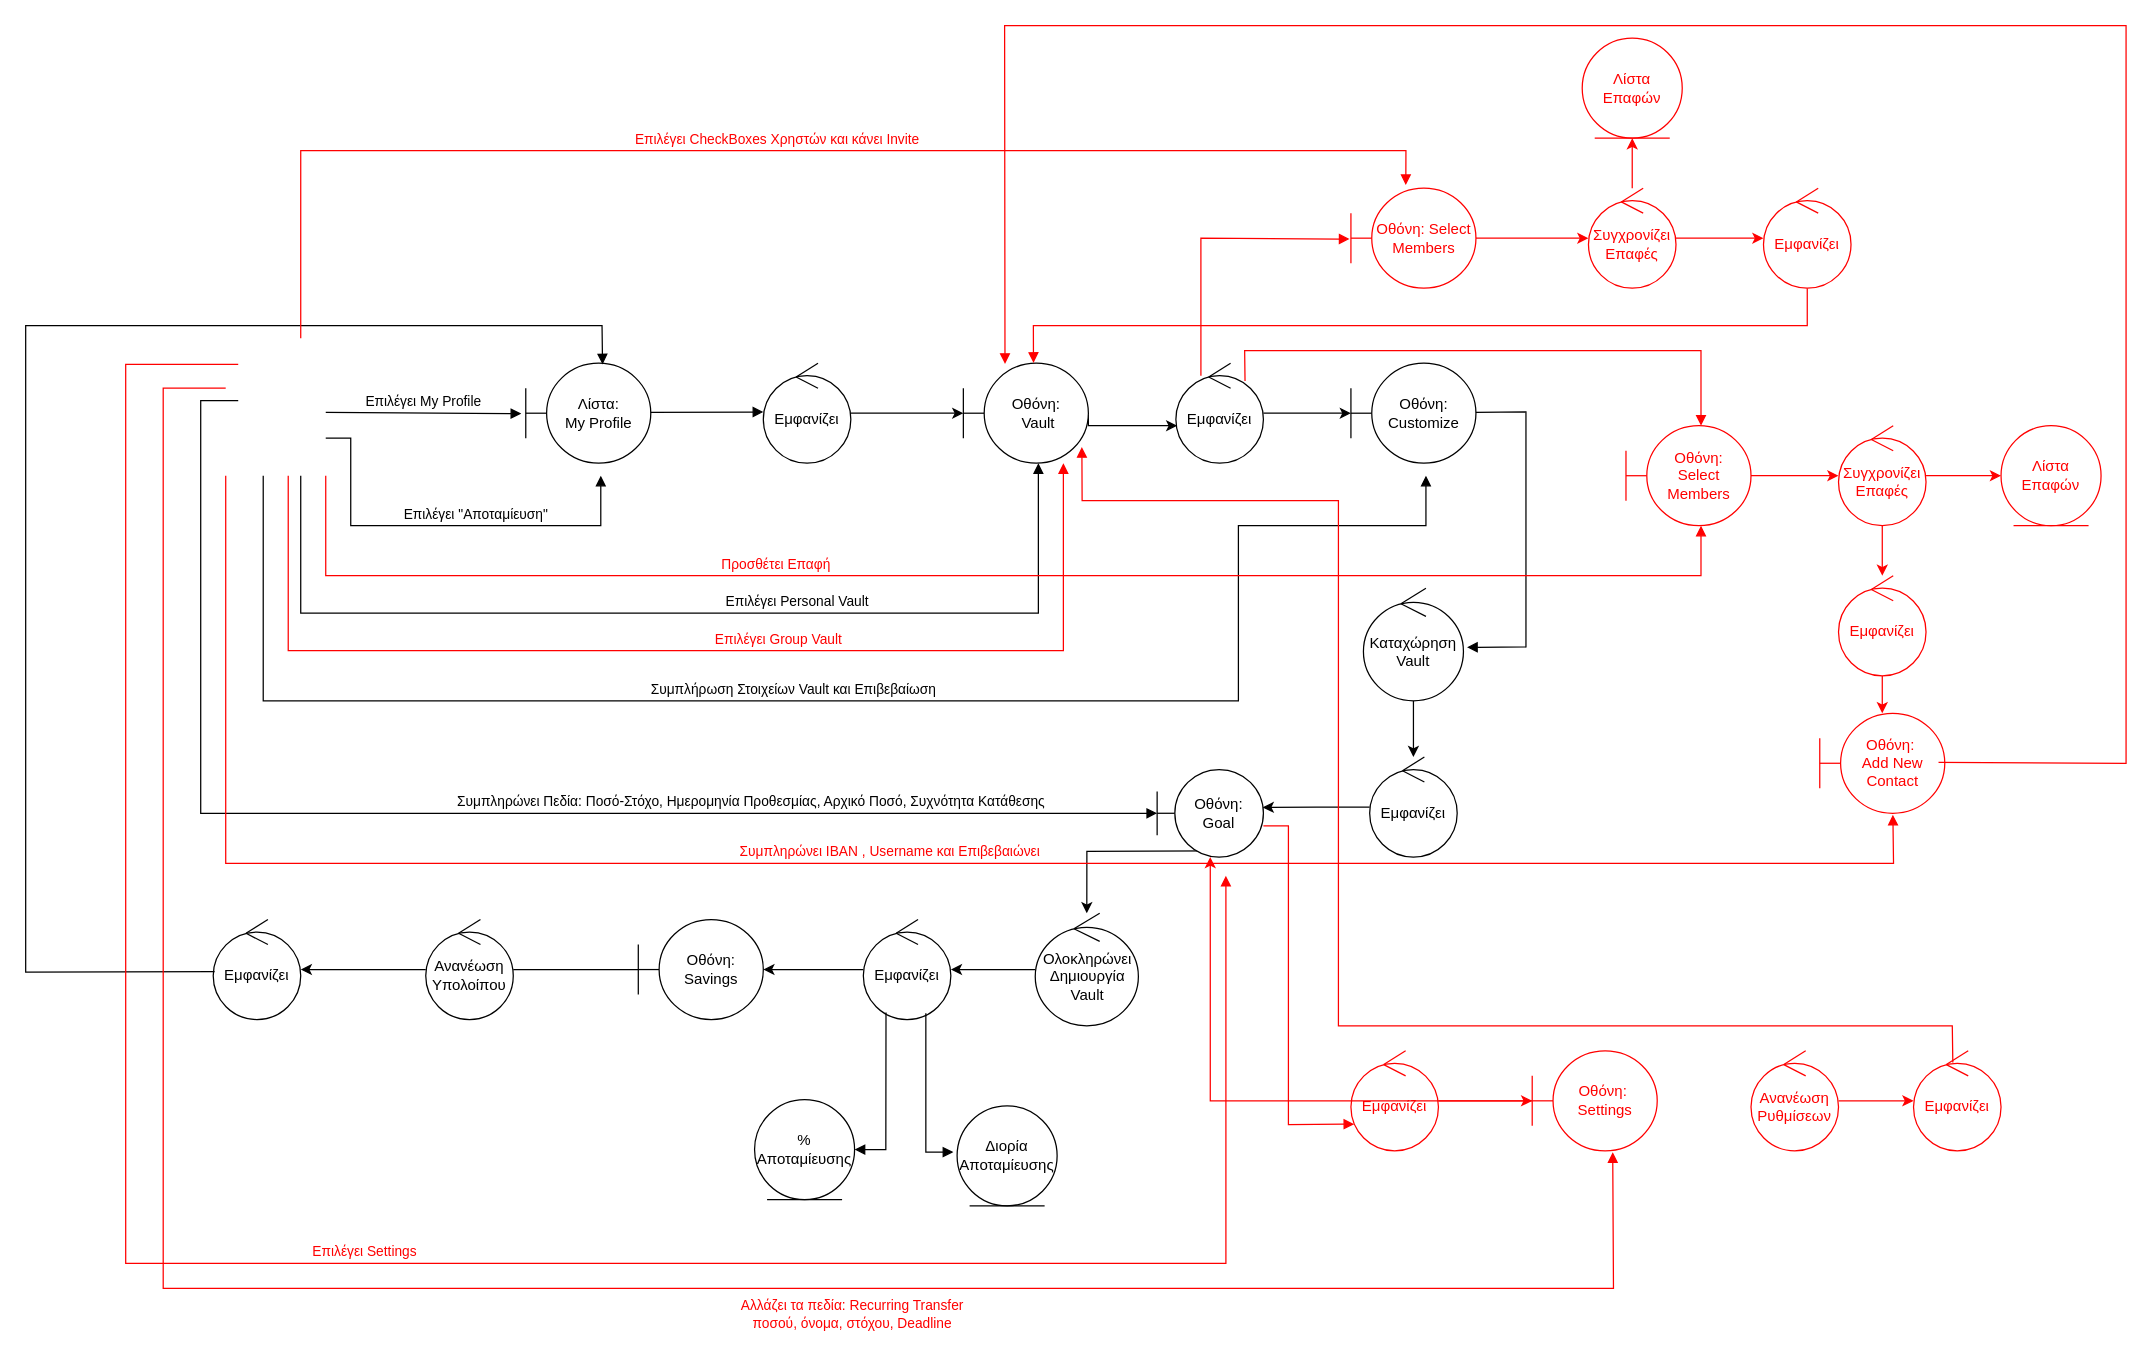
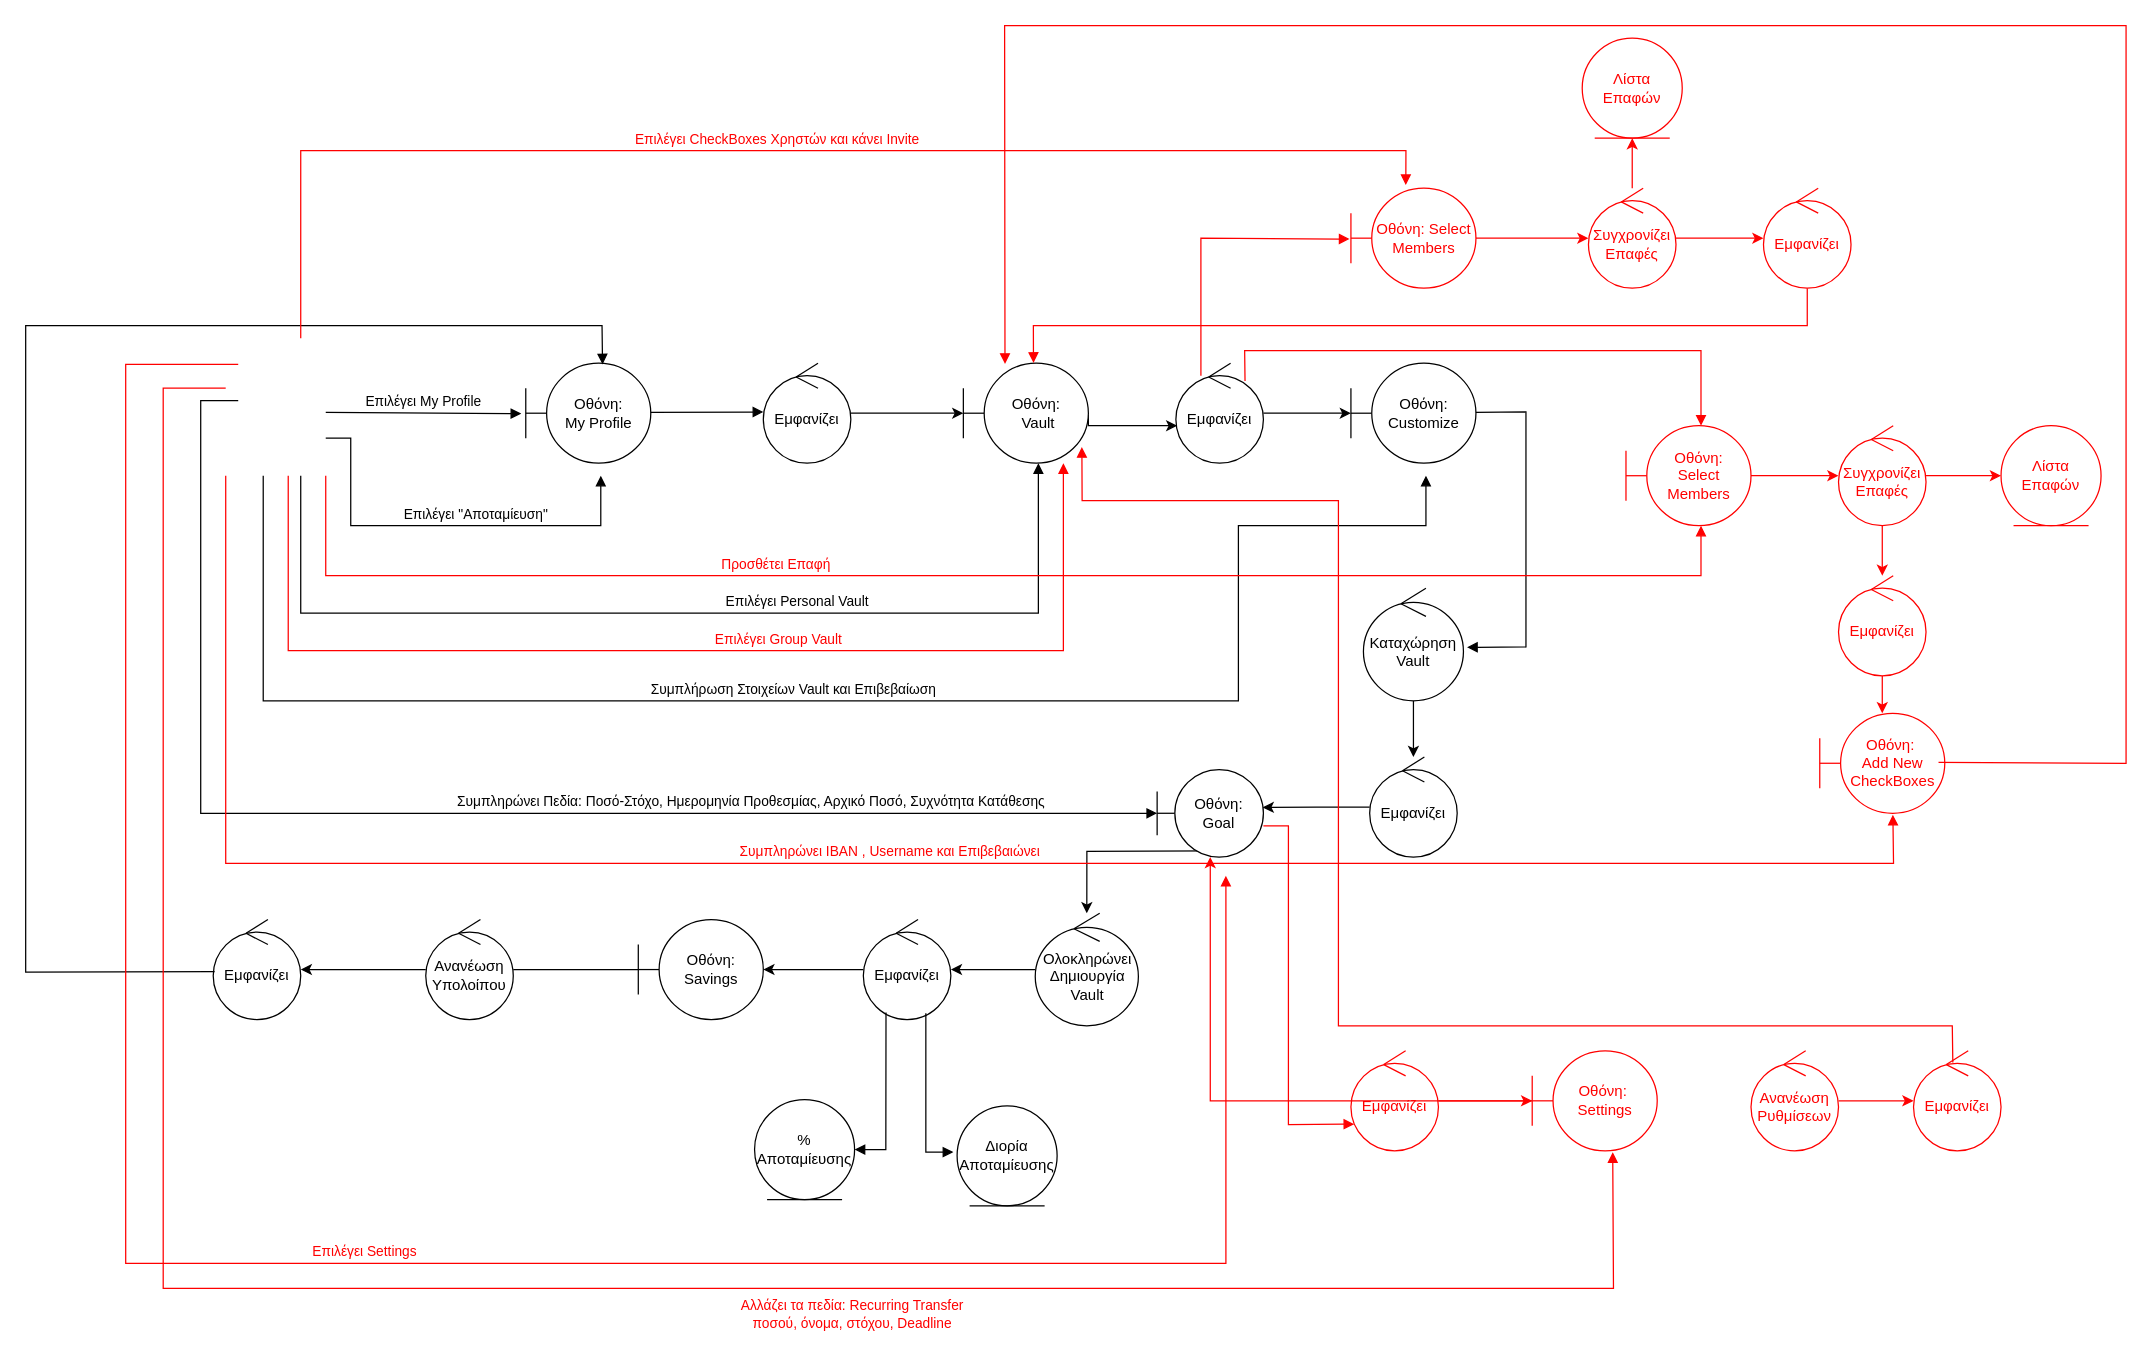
(599, 413) -> (599, 413)
(1893, 763) -> (1893, 763)
